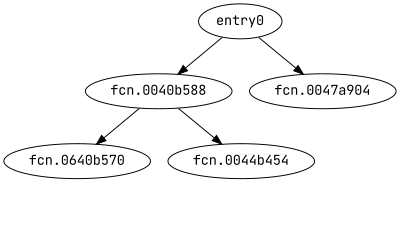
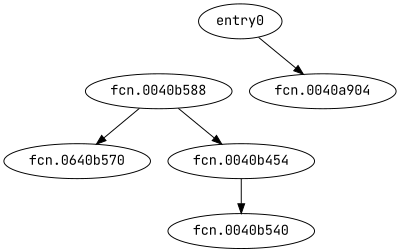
(204, 53) -> none
(323, 91) -> (323, 91)
(241, 161) -> (241, 161)
none -> (241, 231)
